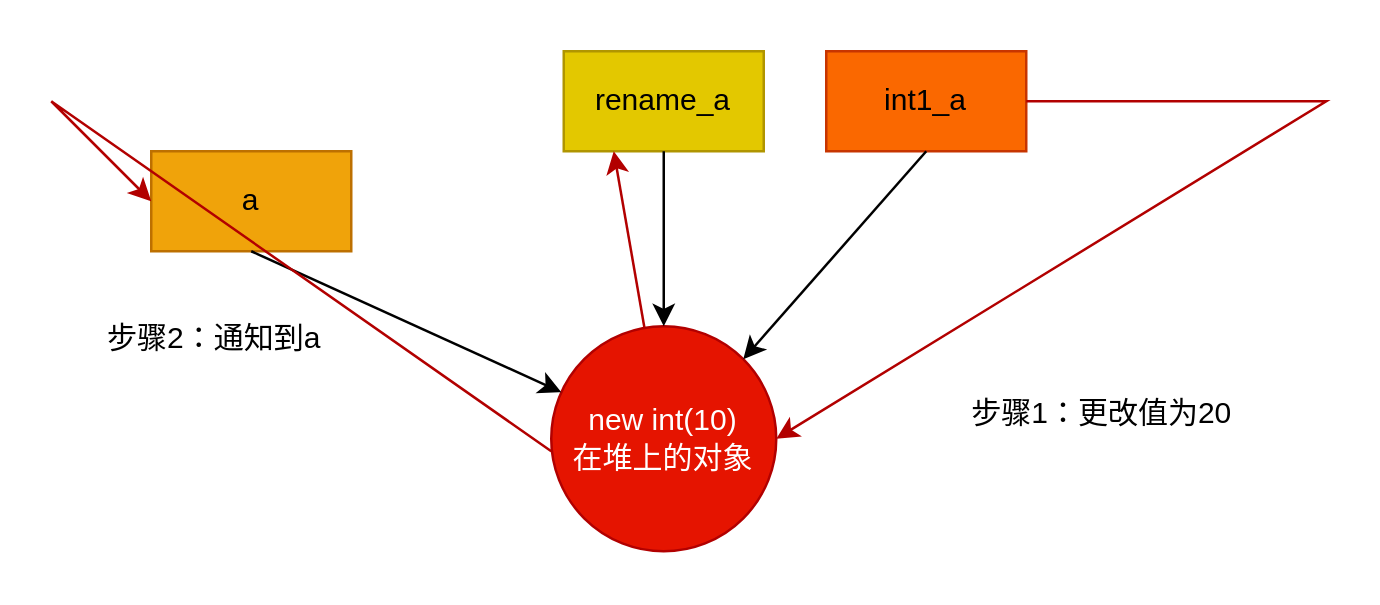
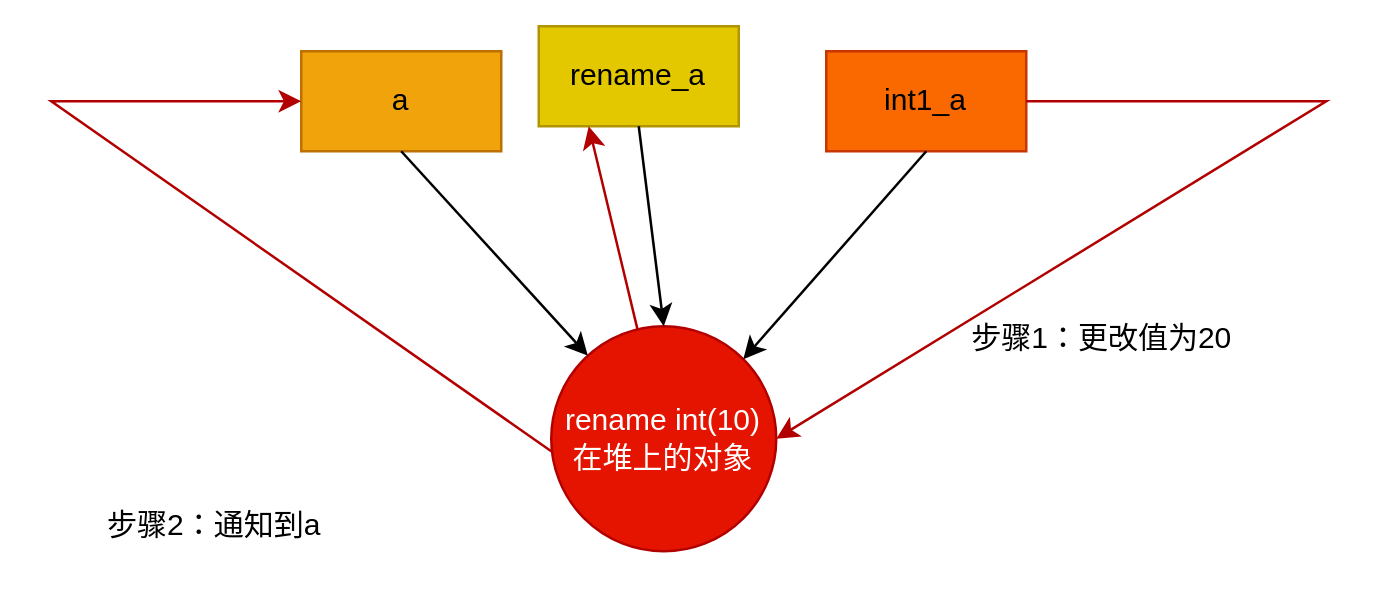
(664, 101) -> (639, 76)
(251, 201) -> (401, 101)
(214, 339) -> (214, 526)
(1101, 414) -> (1101, 339)
(664, 439) -> (664, 439)
